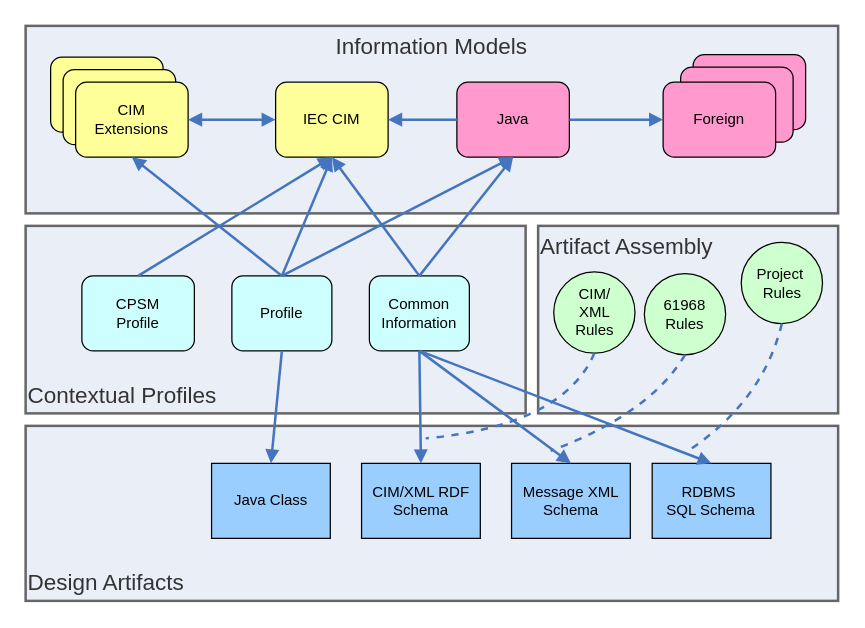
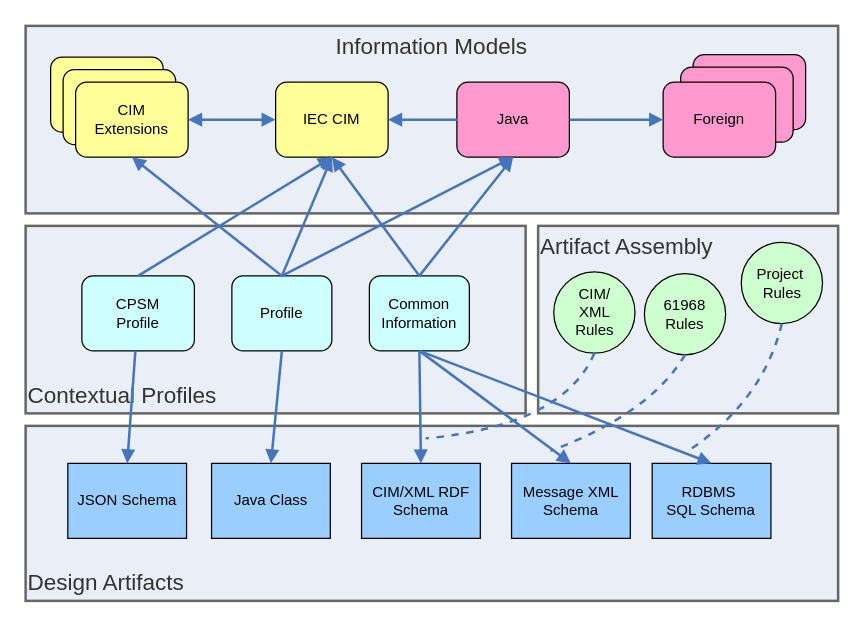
none -> (132, 400)
none -> (127, 501)
